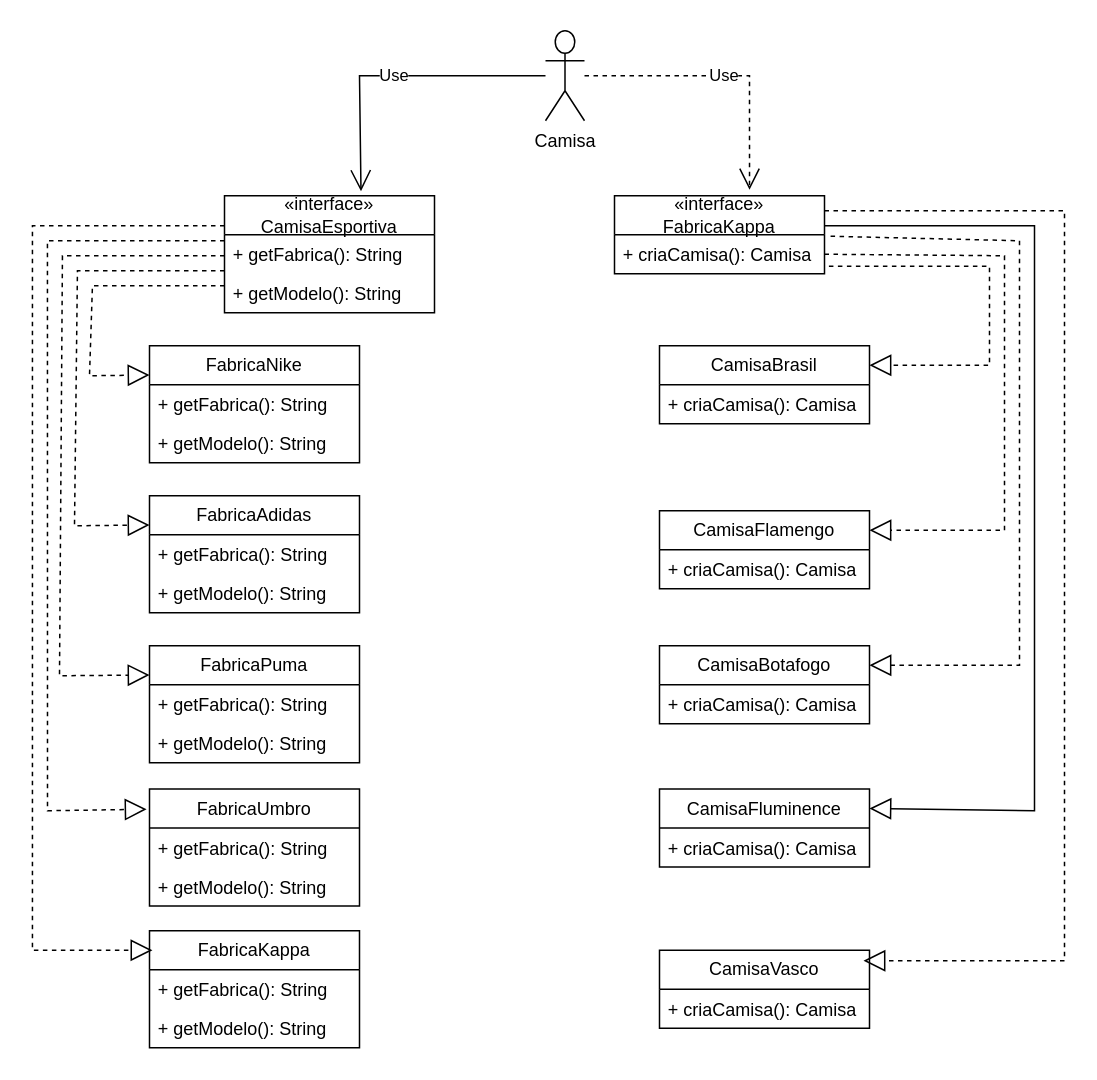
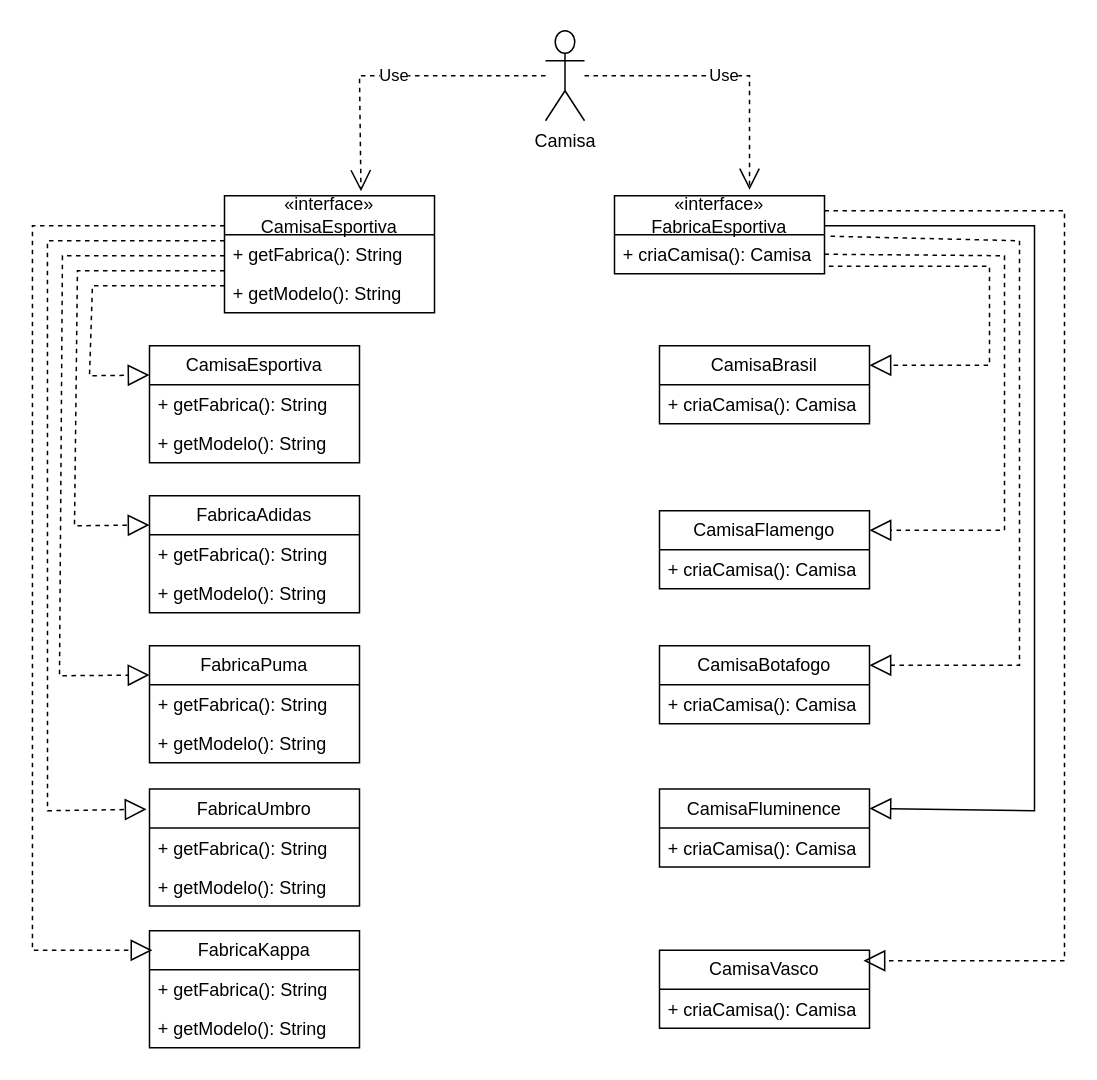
(476, 76) -> (476, 76)
(719, 215) -> (719, 215)
(254, 365) -> (254, 365)
